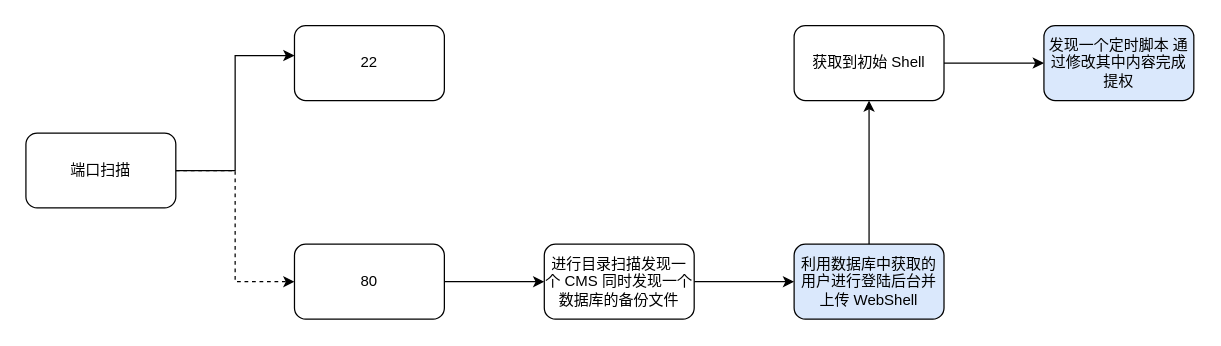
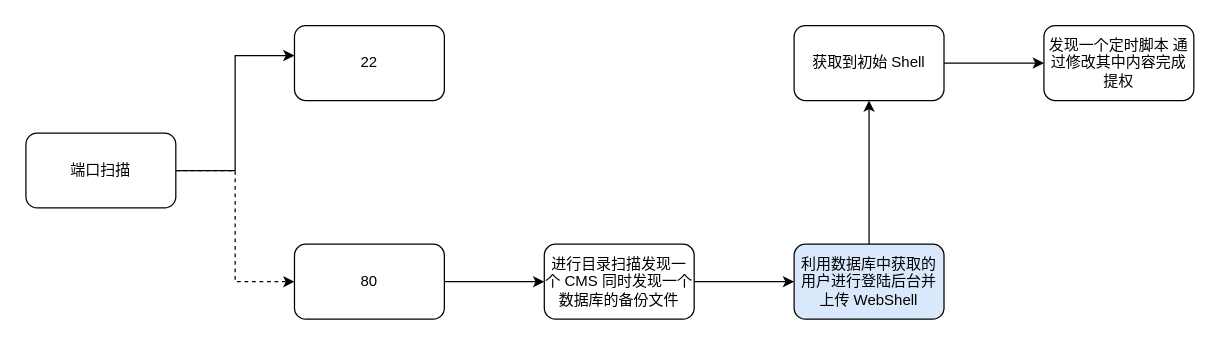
(1119, 63) -> (1119, 63)
